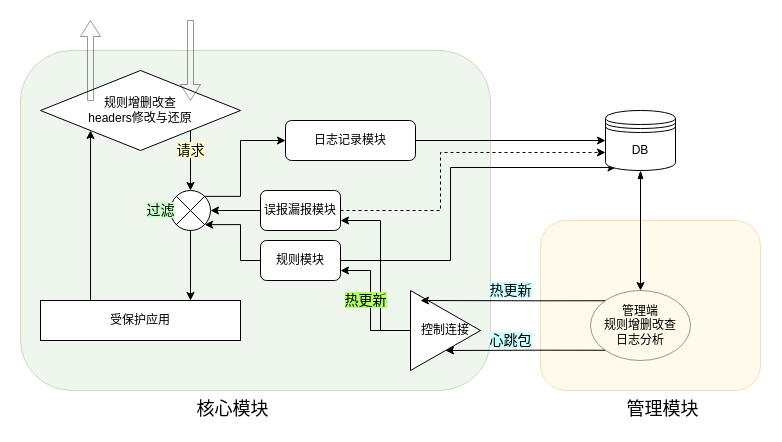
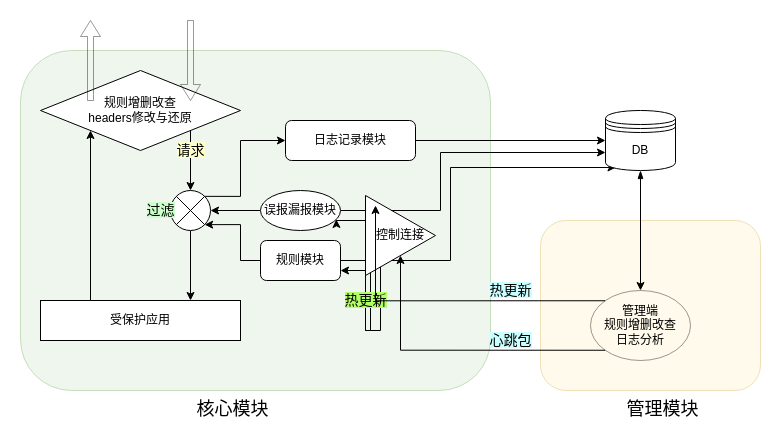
(441, 153) -> (441, 153)
(301, 211) -> (301, 211)
(446, 331) -> (401, 236)
